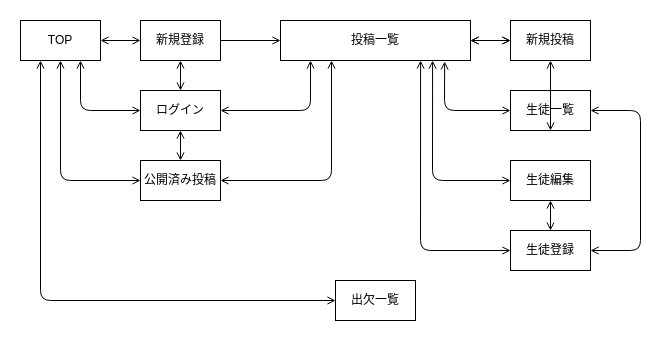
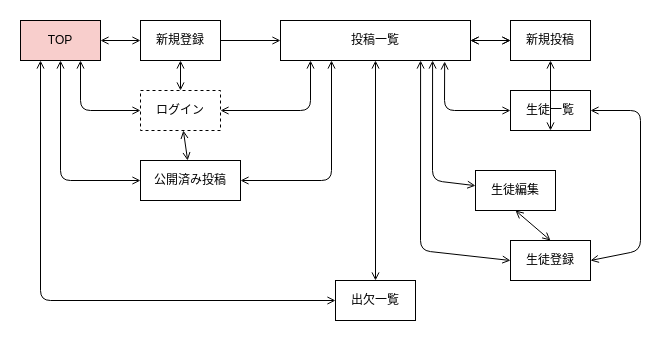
(61, 41) -> (61, 41)
(181, 111) -> (181, 111)
none -> (376, 170)
(181, 181) -> (191, 181)
(551, 181) -> (516, 191)
(551, 251) -> (551, 261)
